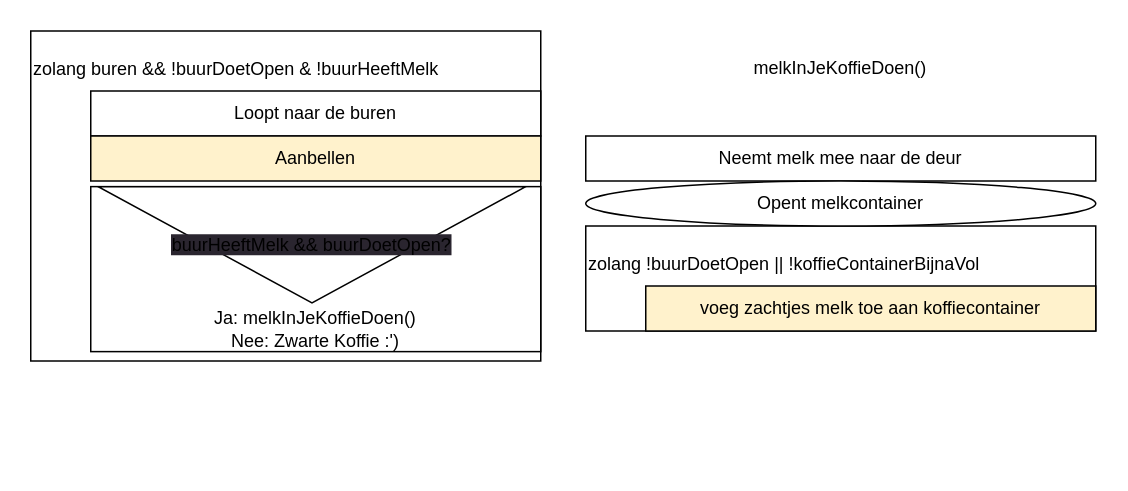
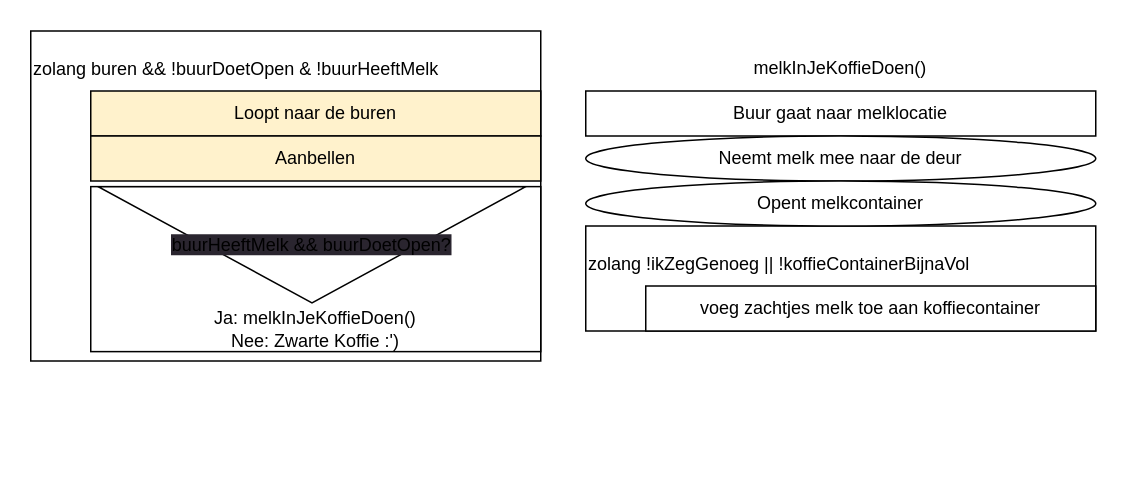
(316, 113) -> (316, 113)
none -> (841, 113)
(841, 158) -> (841, 158)
(803, 247) -> (795, 247)
(871, 308) -> (871, 308)
